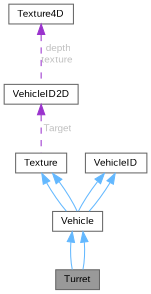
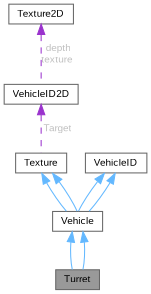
(41, 14) -> (41, 14)
